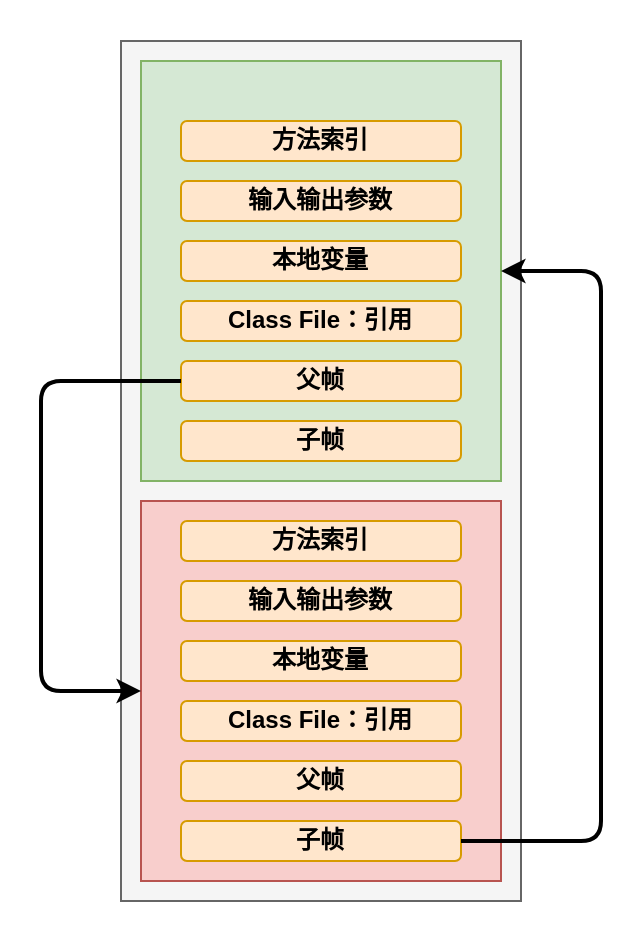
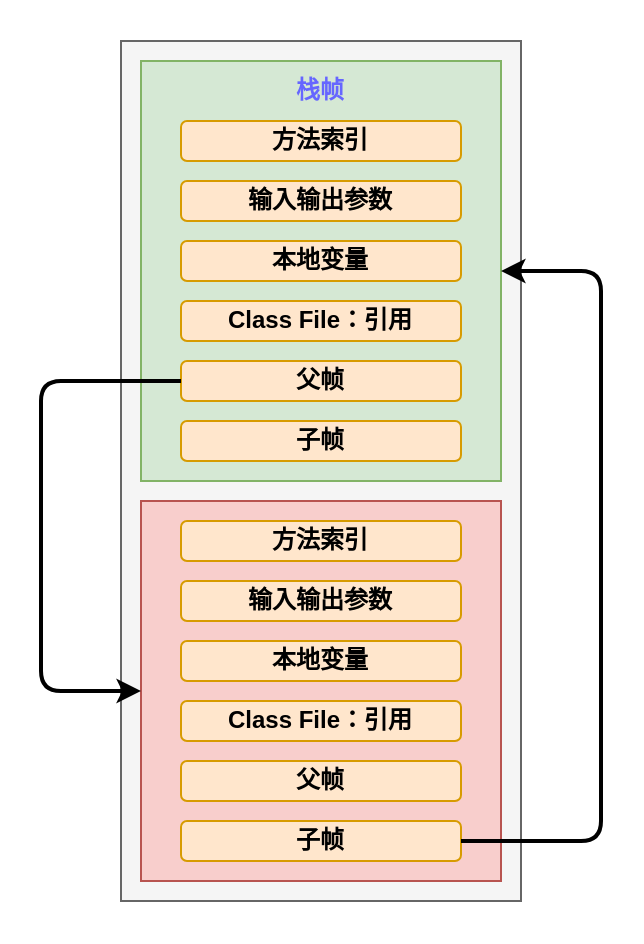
none -> (321, 91)
